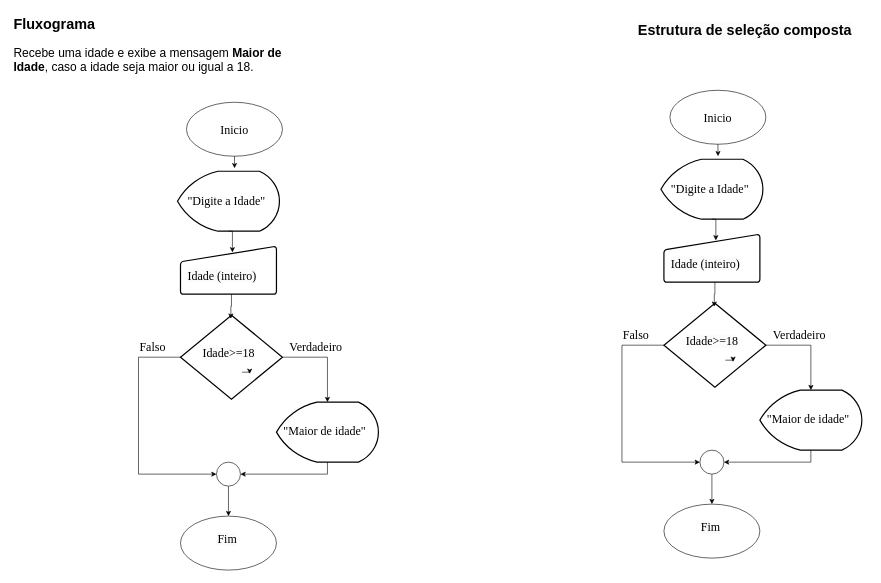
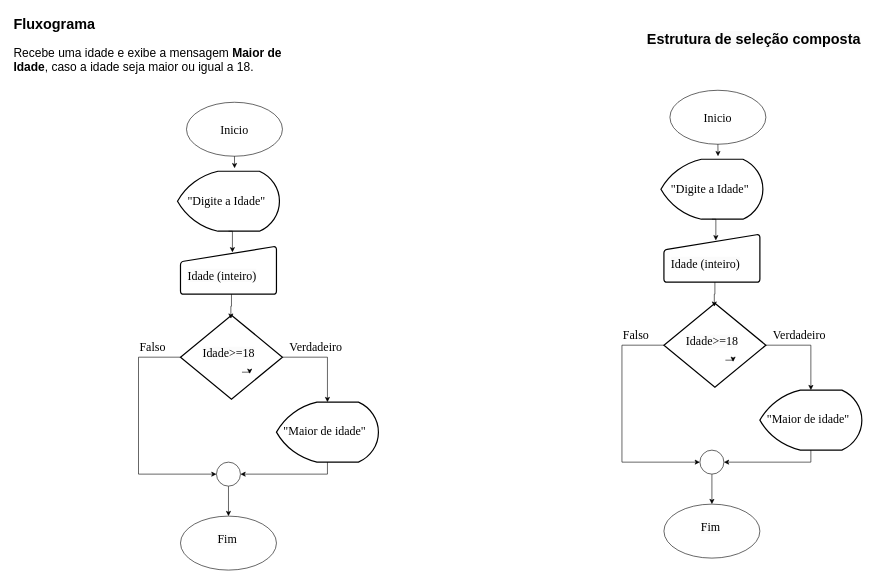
(745, 39) -> (754, 48)
